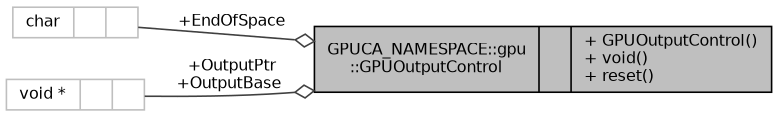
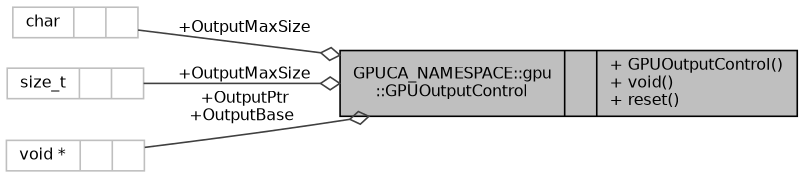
(229, 22) -> (242, 28)
none -> (75, 83)
